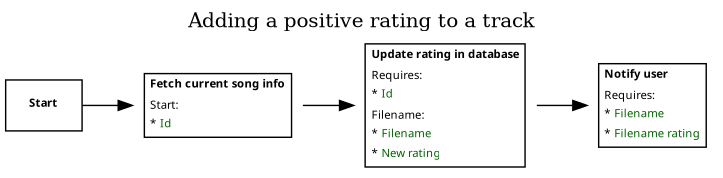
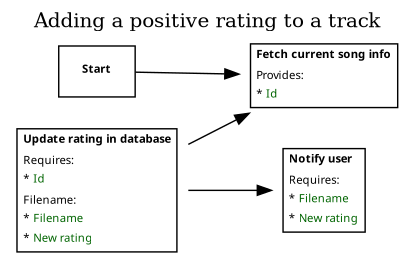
(165, 105) -> (280, 76)
(321, 105) -> (212, 132)
(657, 134) -> (329, 219)
